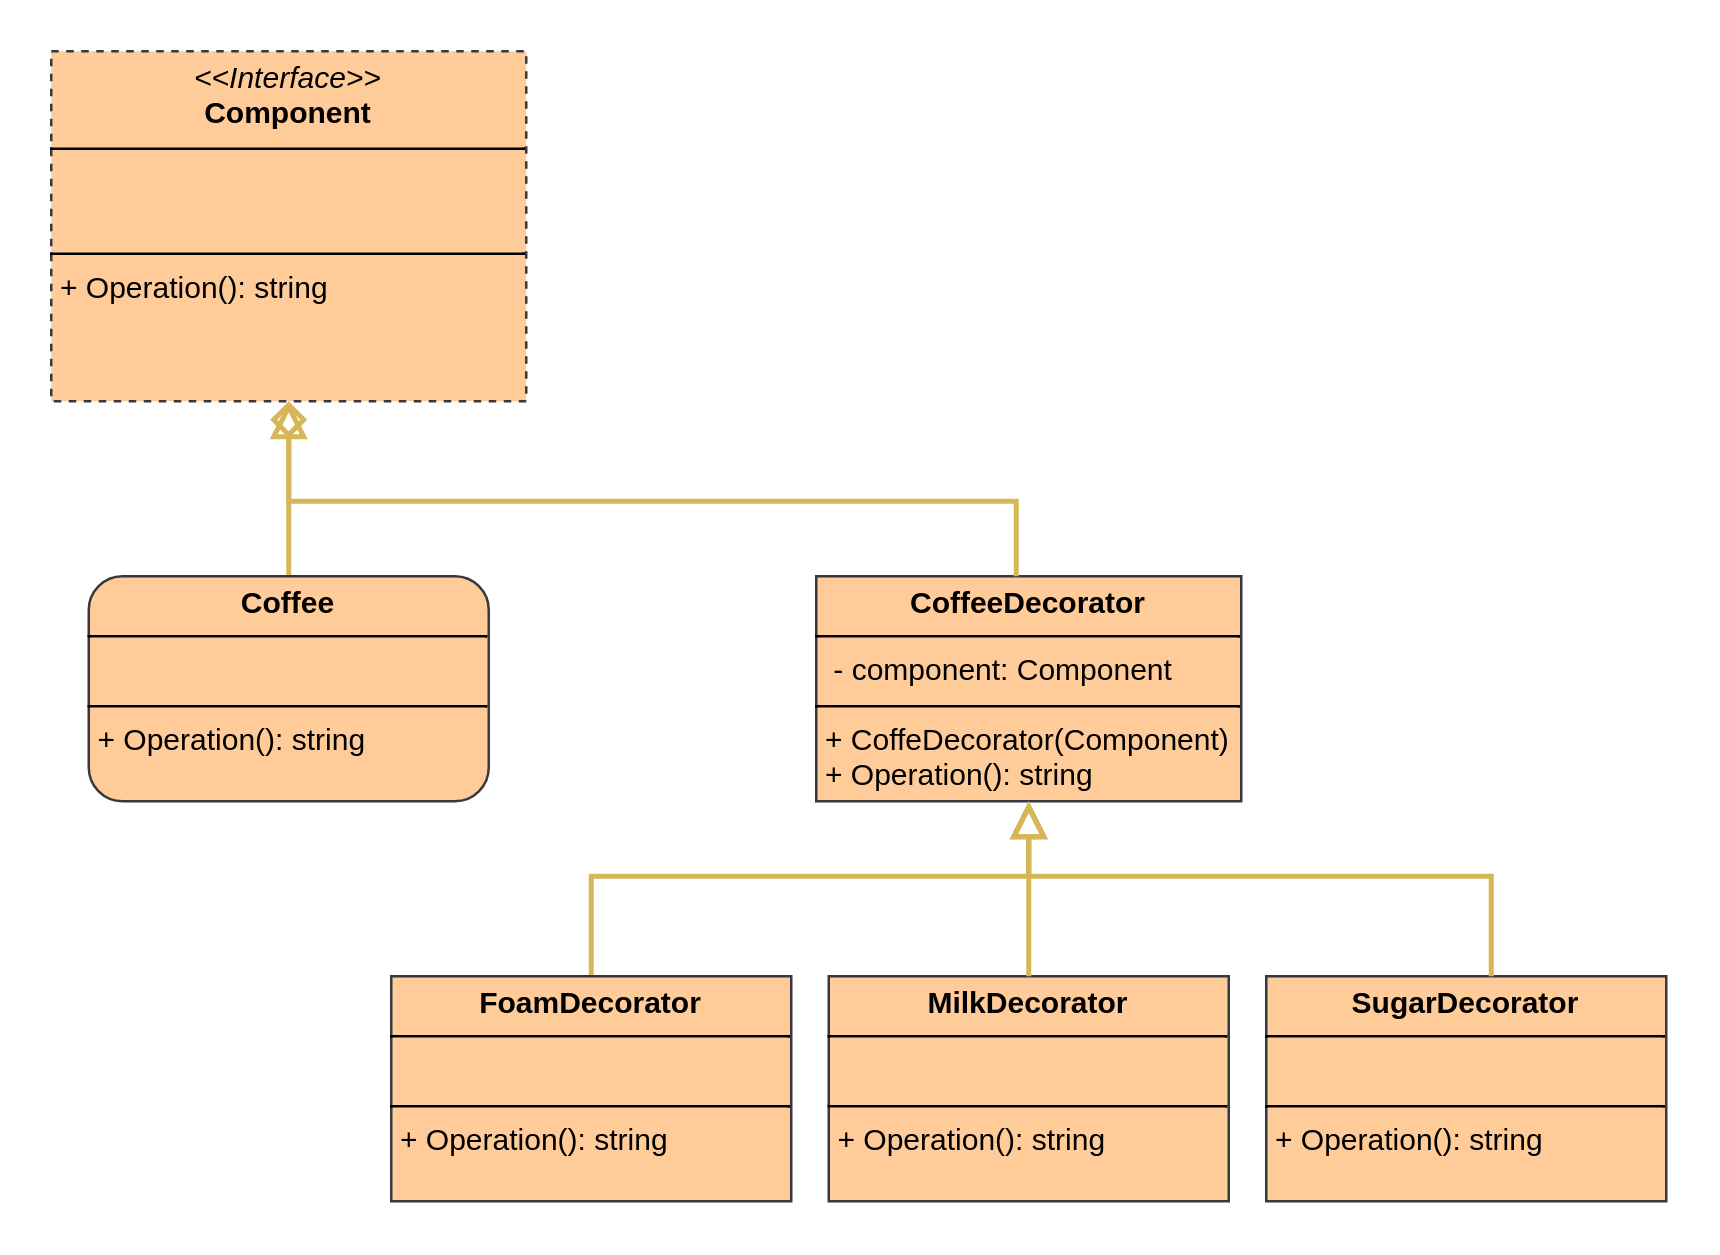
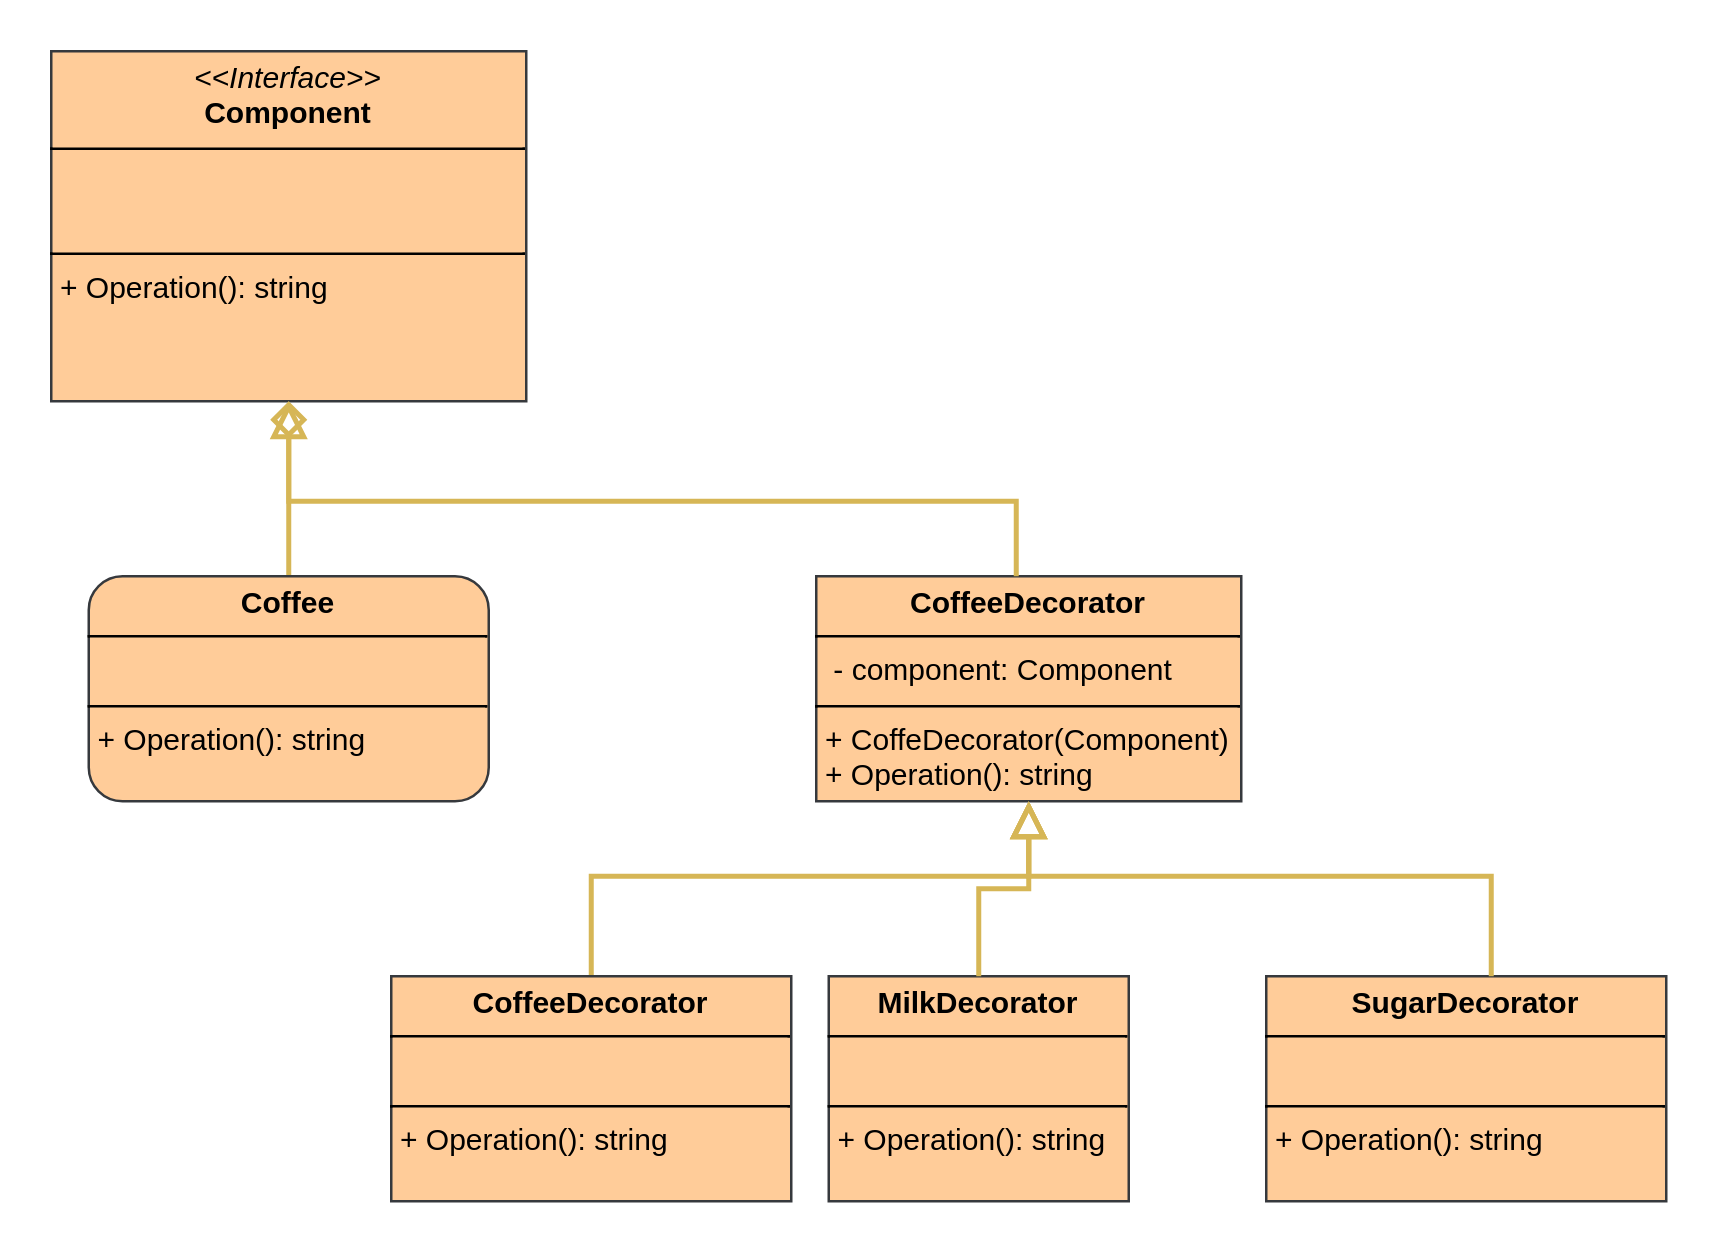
(289, 226) -> (289, 226)
(548, 1012) -> (548, 1012)
(1029, 1089) -> (979, 1089)
